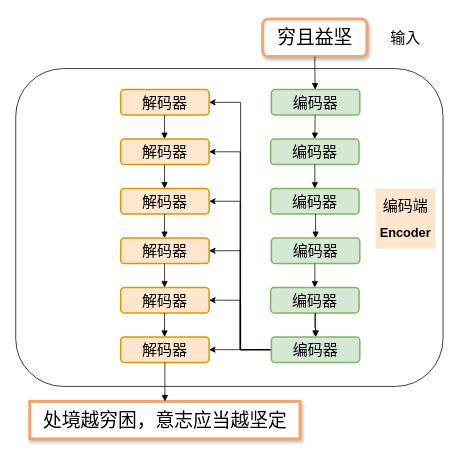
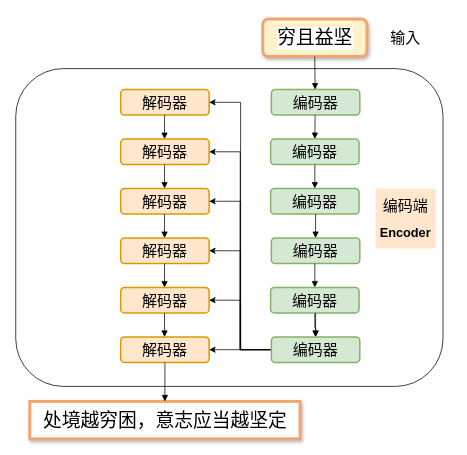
(315, 38) -> (315, 38)
